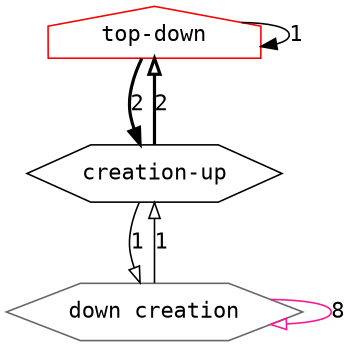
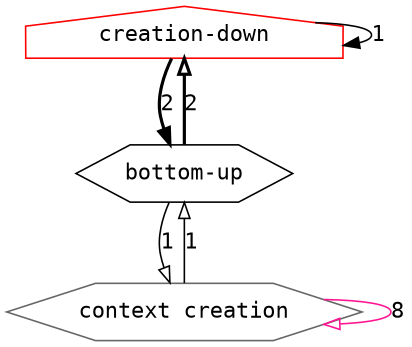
(154, 35) -> (184, 35)
(154, 173) -> (184, 173)
(154, 312) -> (184, 312)
